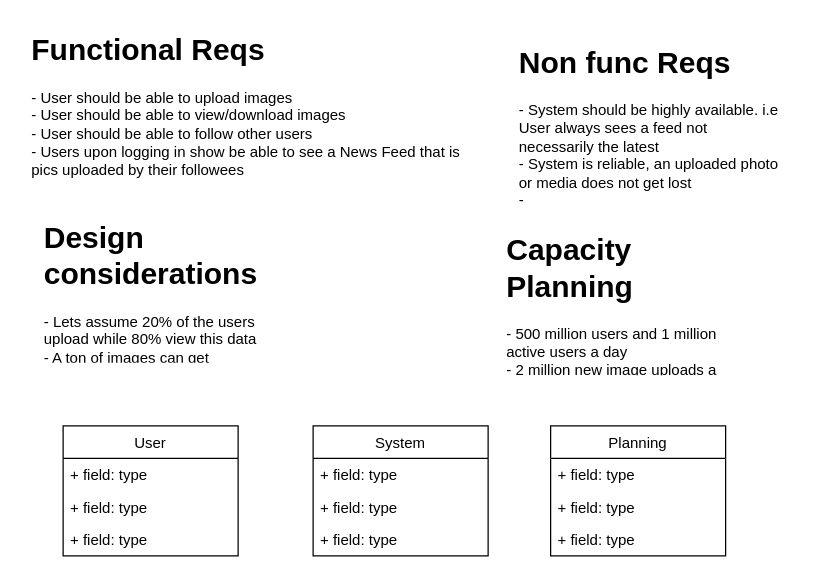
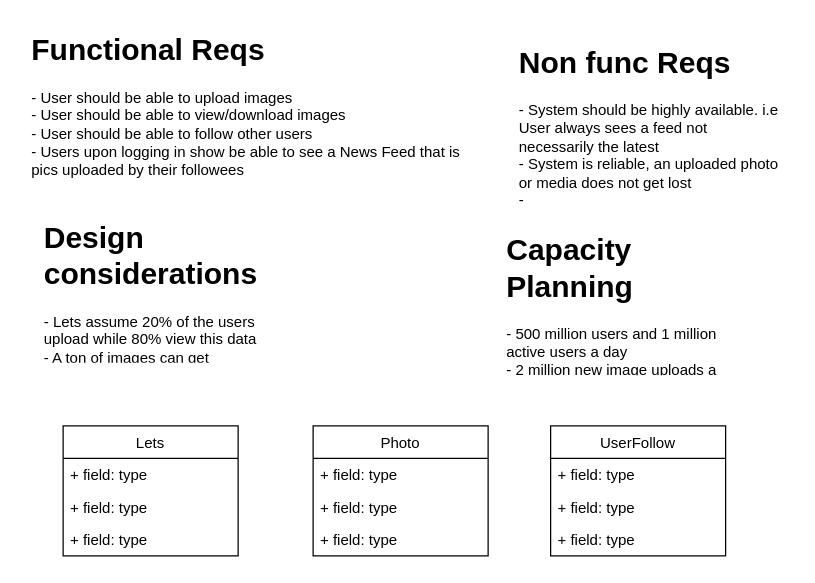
(150, 443) -> (150, 443)
(400, 443) -> (400, 443)
(638, 443) -> (638, 443)
